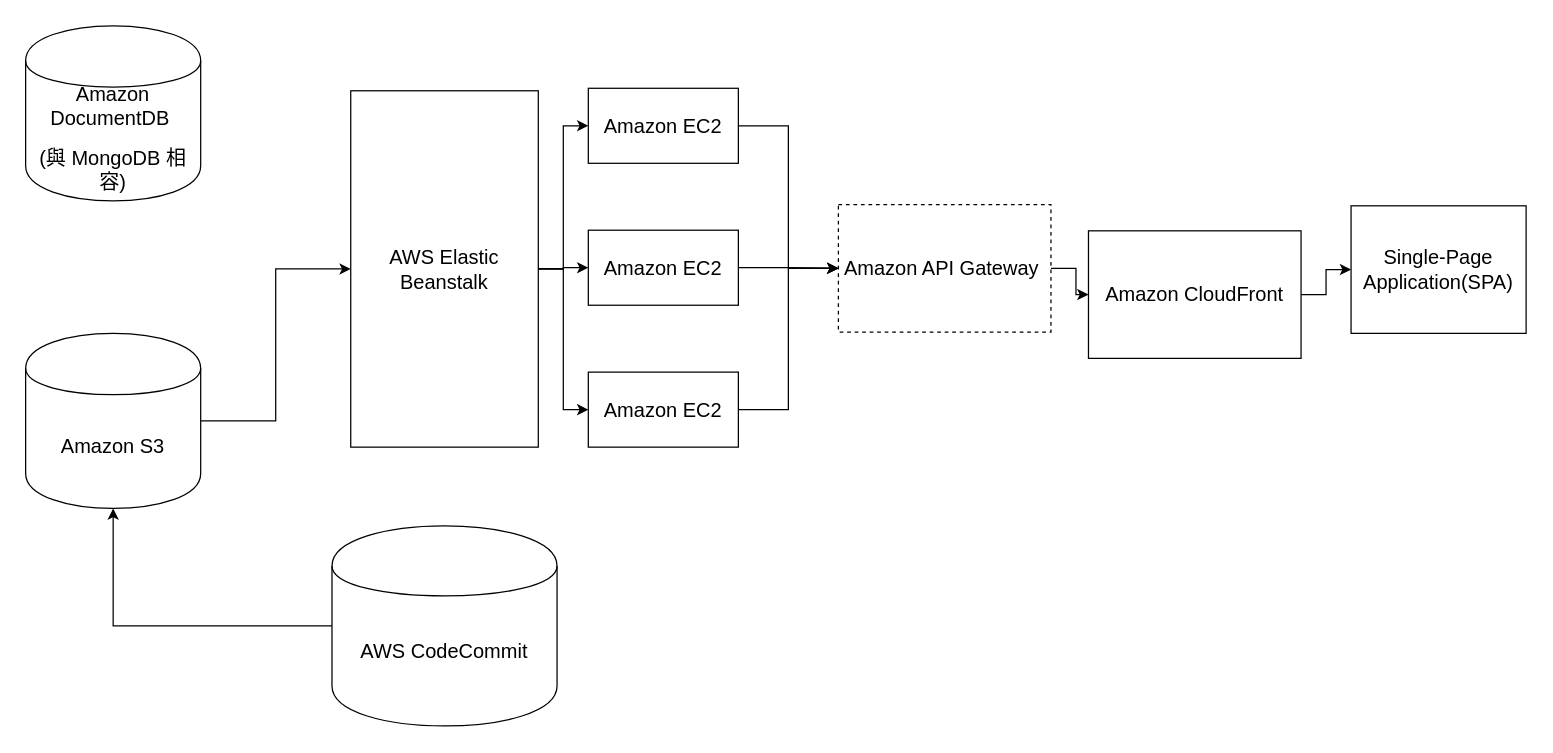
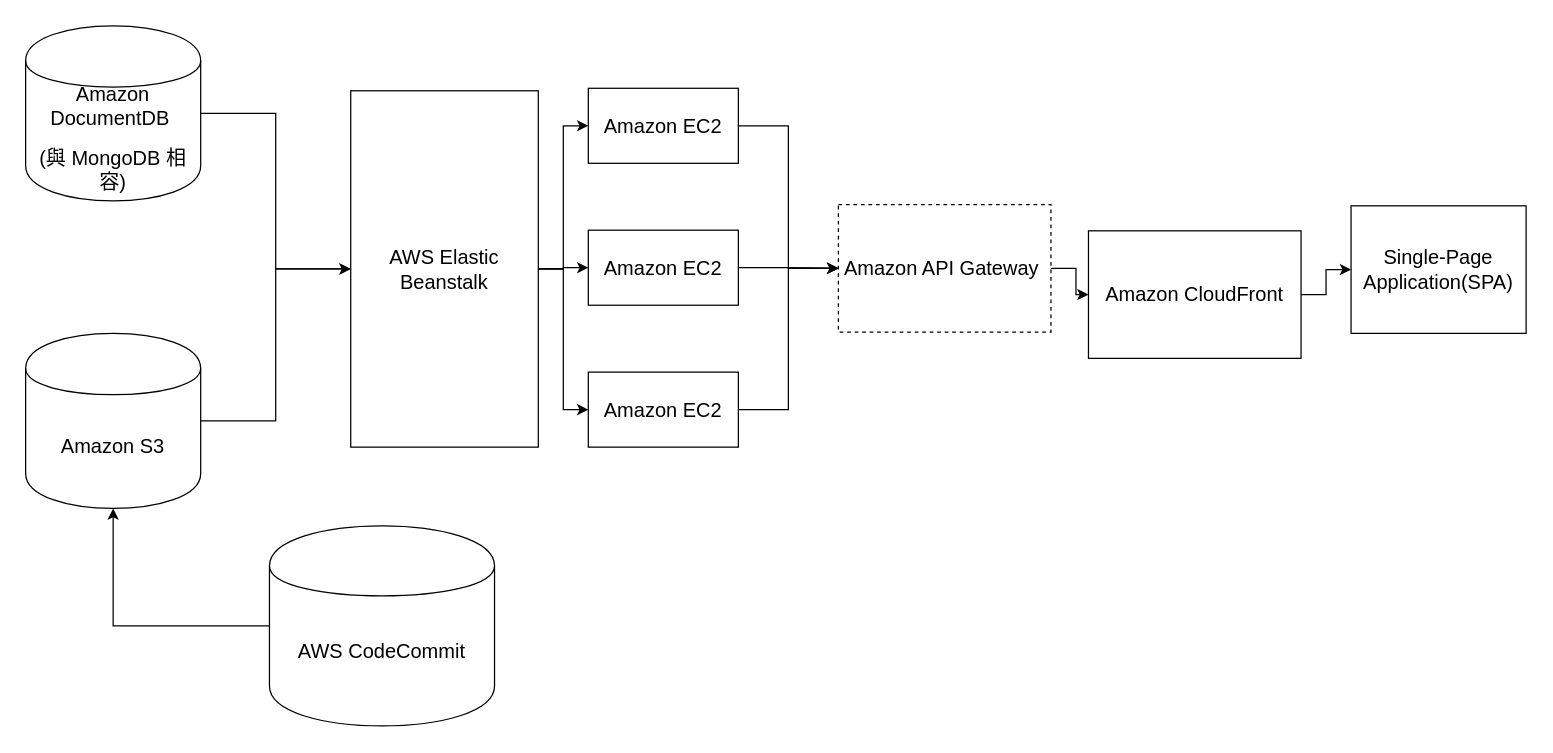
none -> (276, 151)
(444, 626) -> (382, 626)
